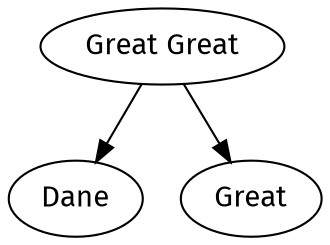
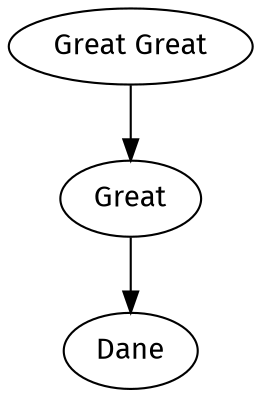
(124, 114) -> (131, 264)
